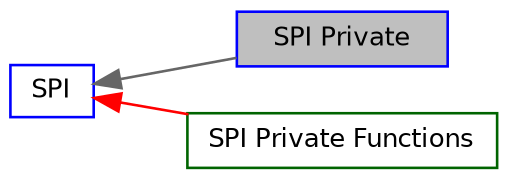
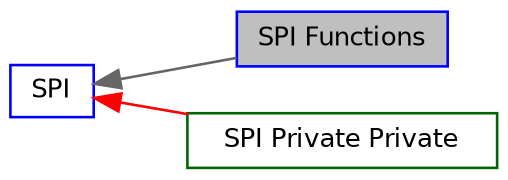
(342, 39) -> (342, 39)
(342, 141) -> (342, 141)
